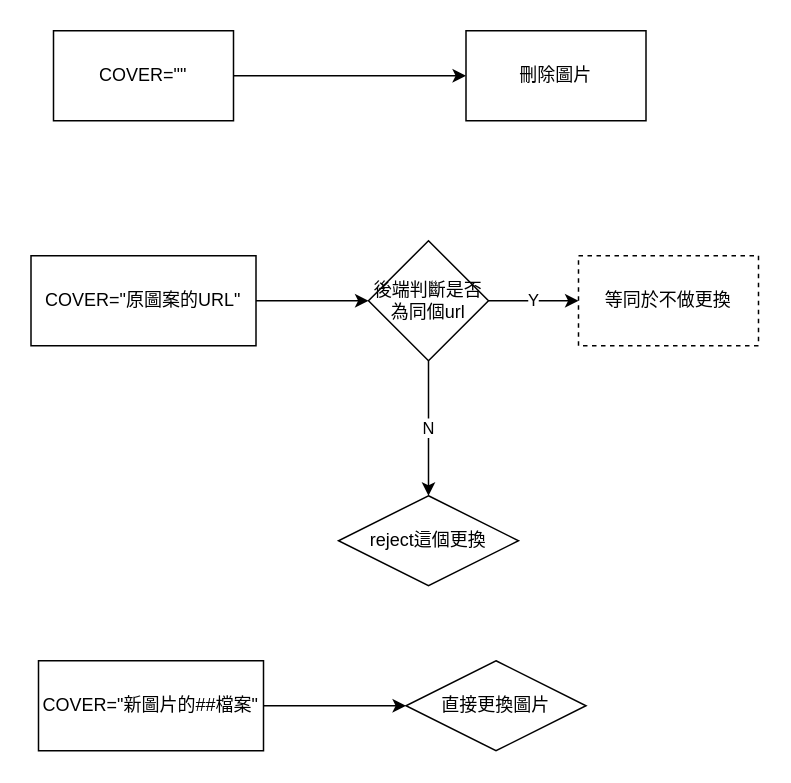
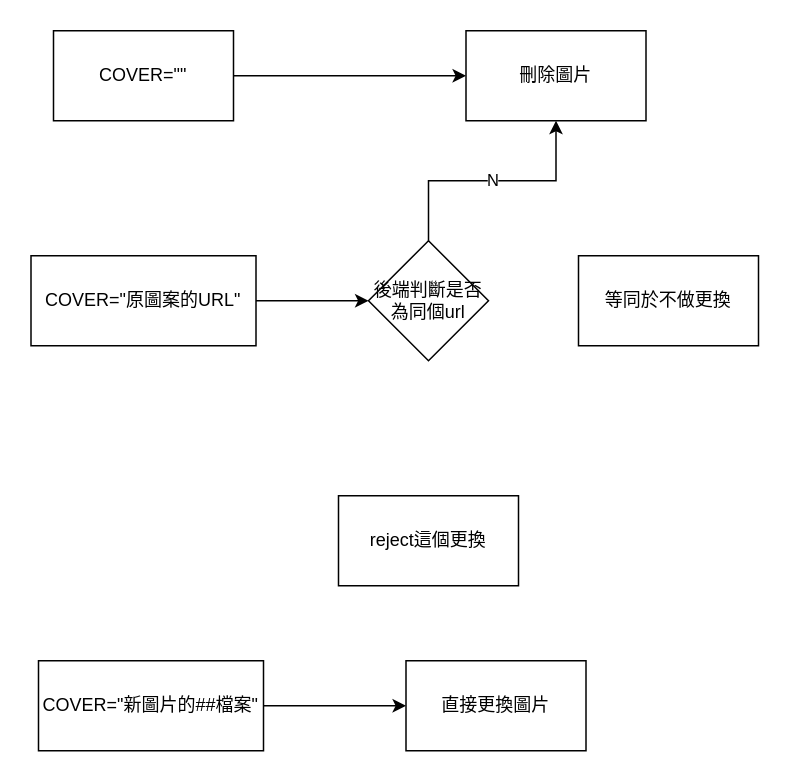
(528, 301) -> none
(668, 301) -> (668, 301)
(428, 423) -> (486, 181)
(428, 541) -> (428, 541)
(496, 706) -> (496, 706)
